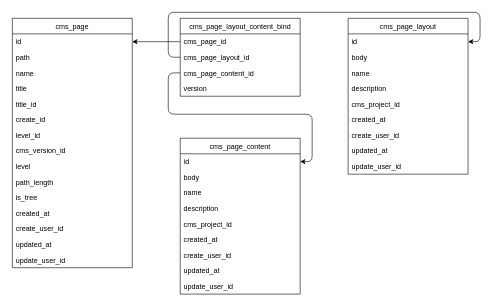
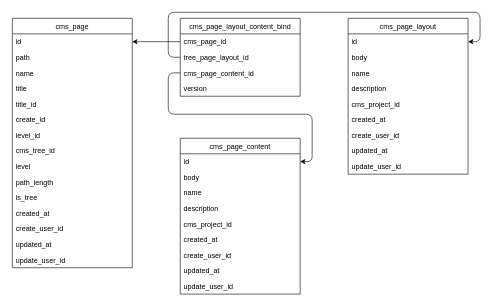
(218, 58) -> (220, 58)
(42, 151) -> (37, 151)
